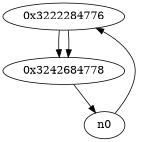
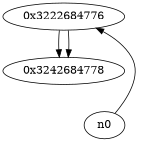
(64, 17) -> (64, 17)
(82, 96) -> none
